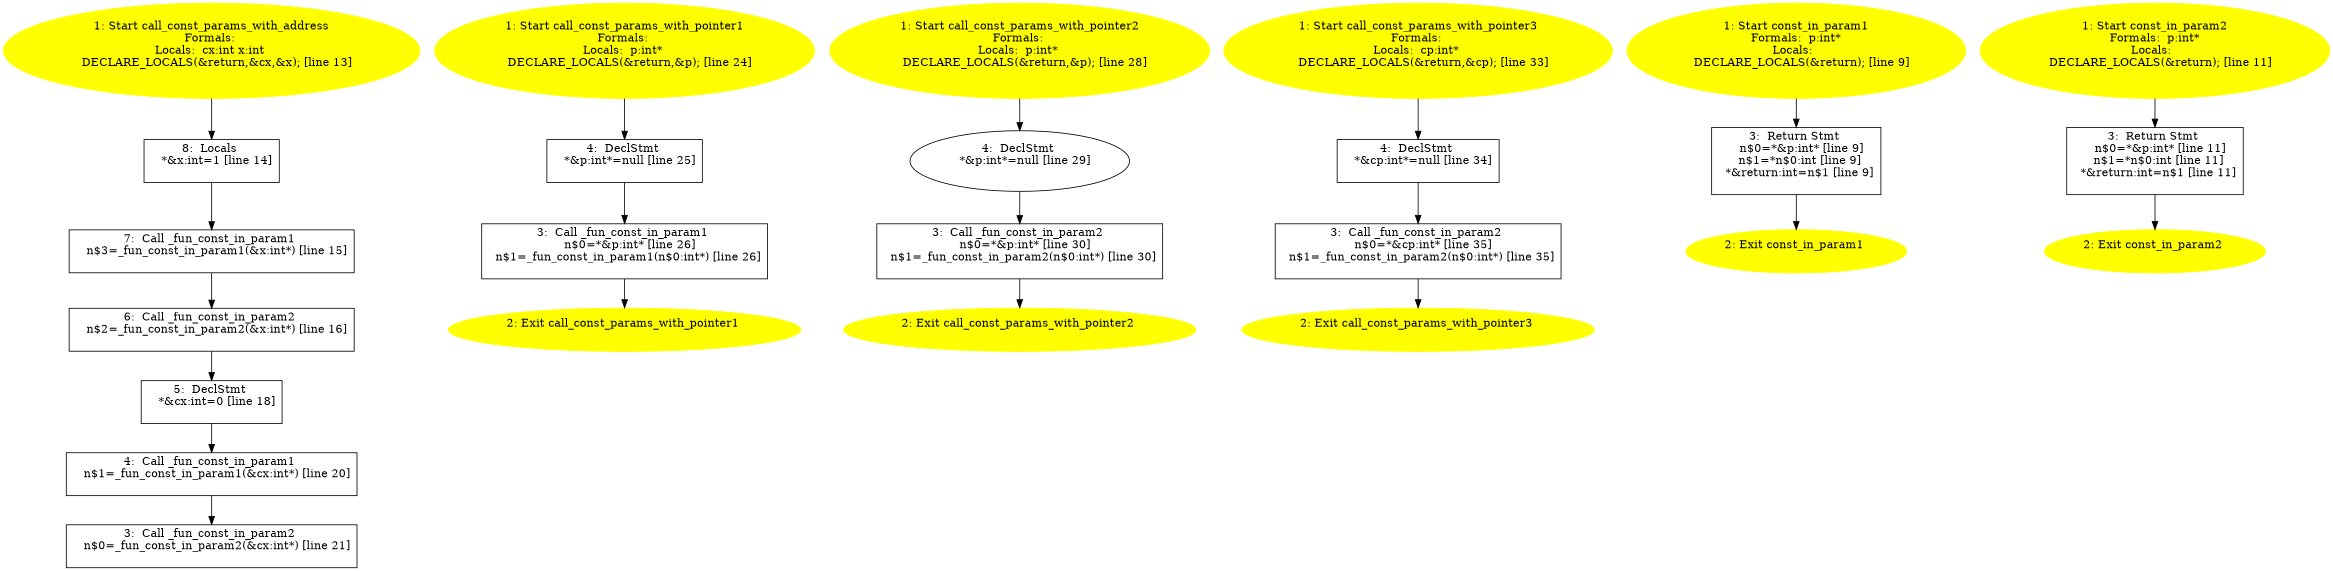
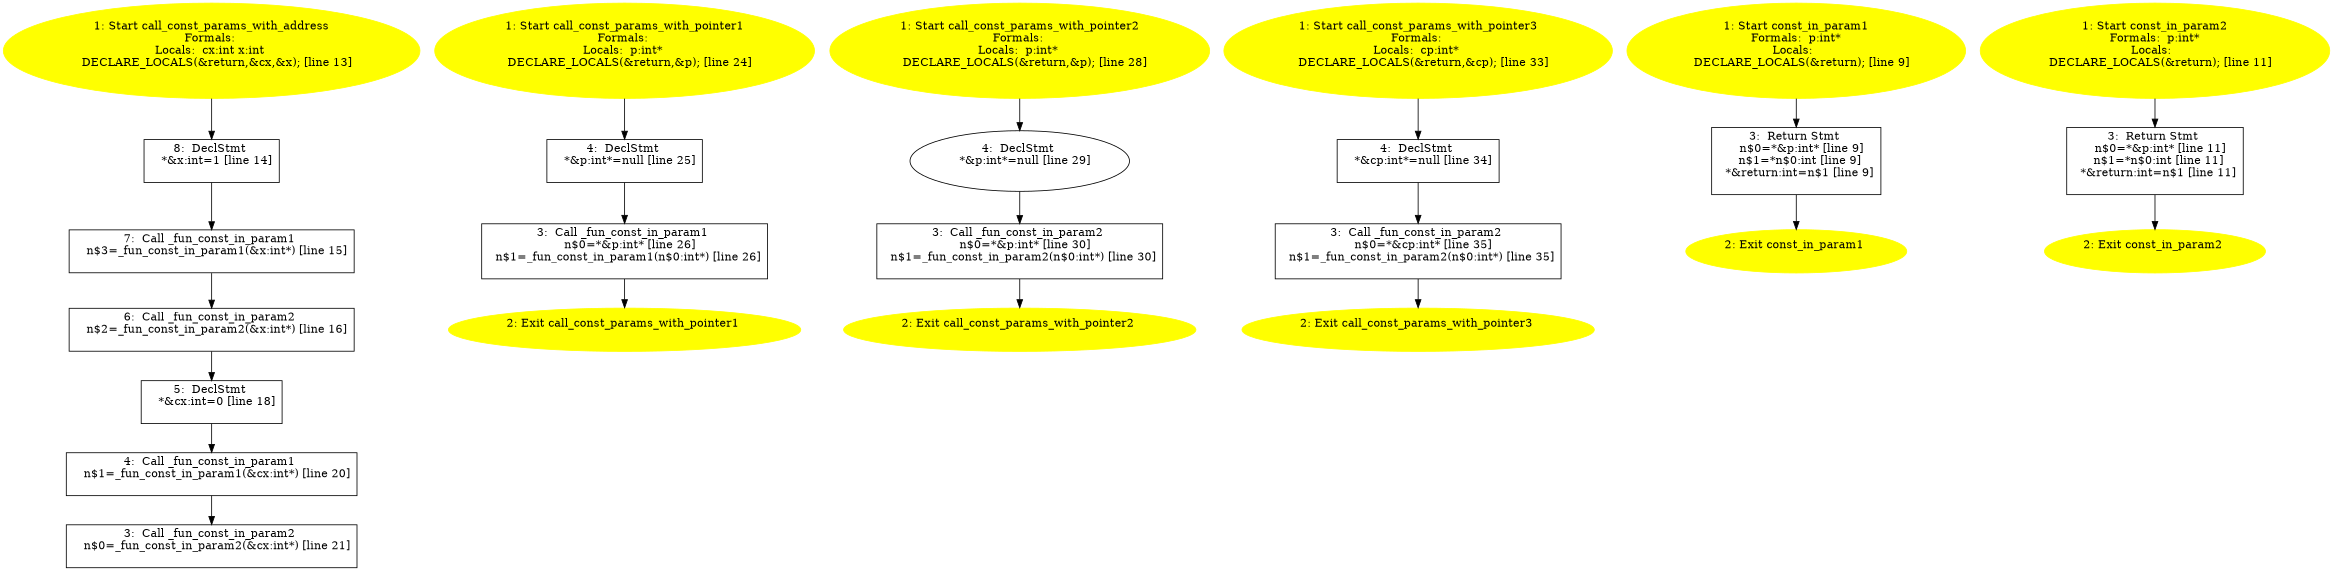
(212, 161) -> (212, 161)
